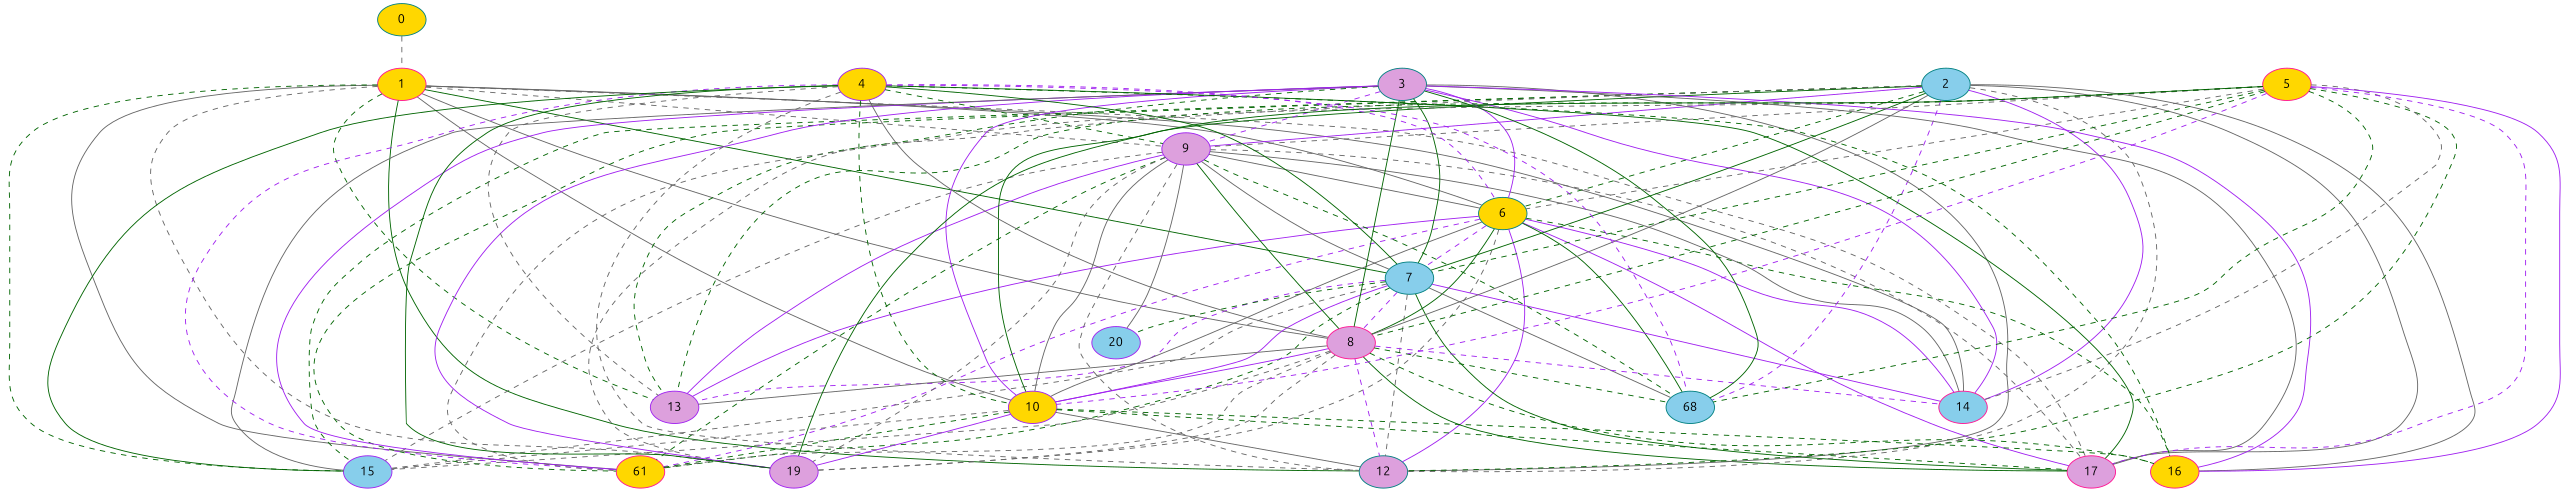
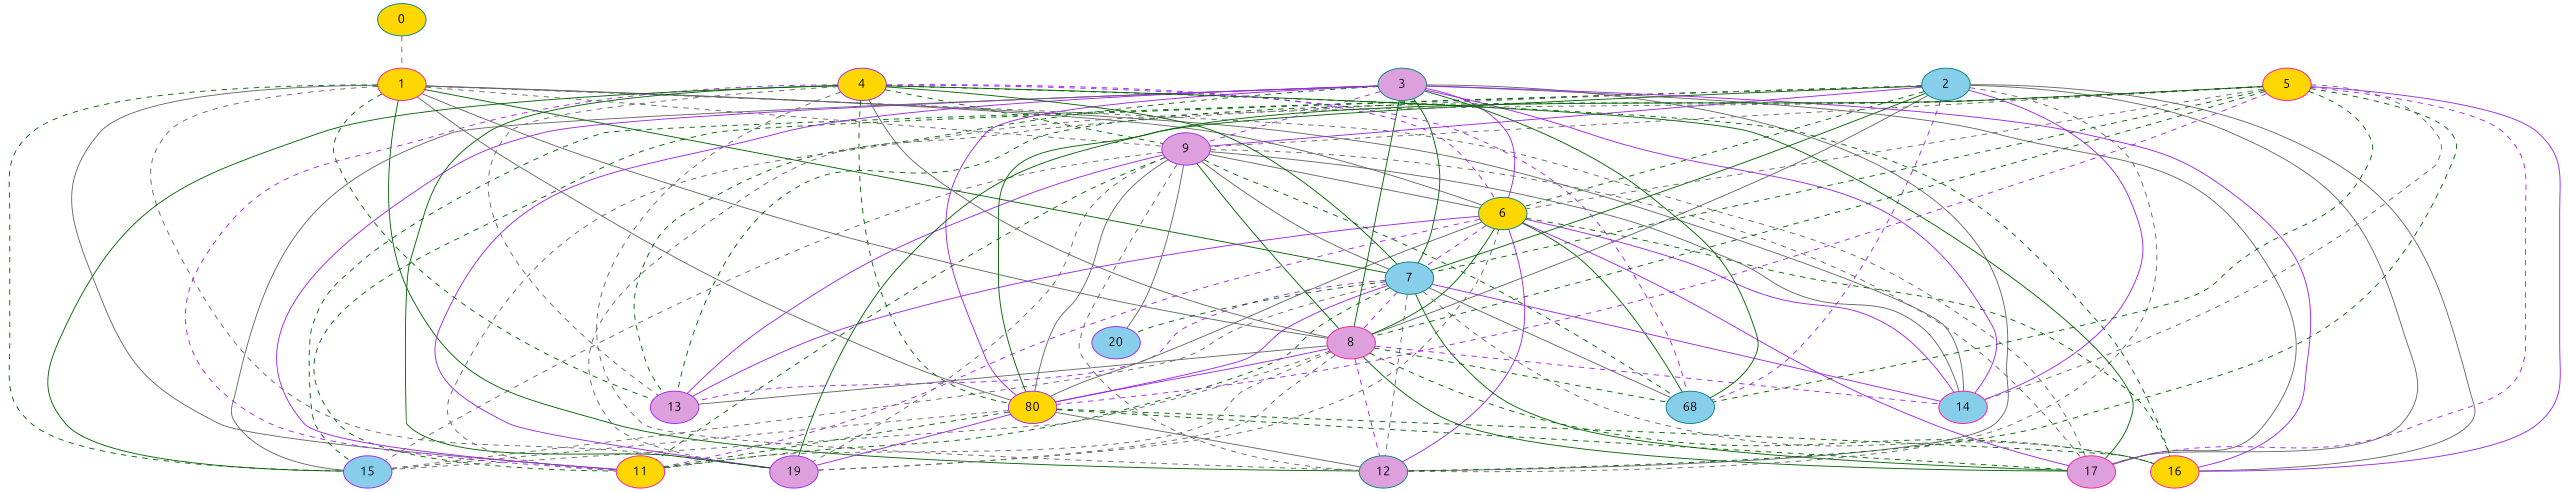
(1033, 407) -> (1033, 407)
none -> (1675, 427)
(641, 472) -> (641, 472)
